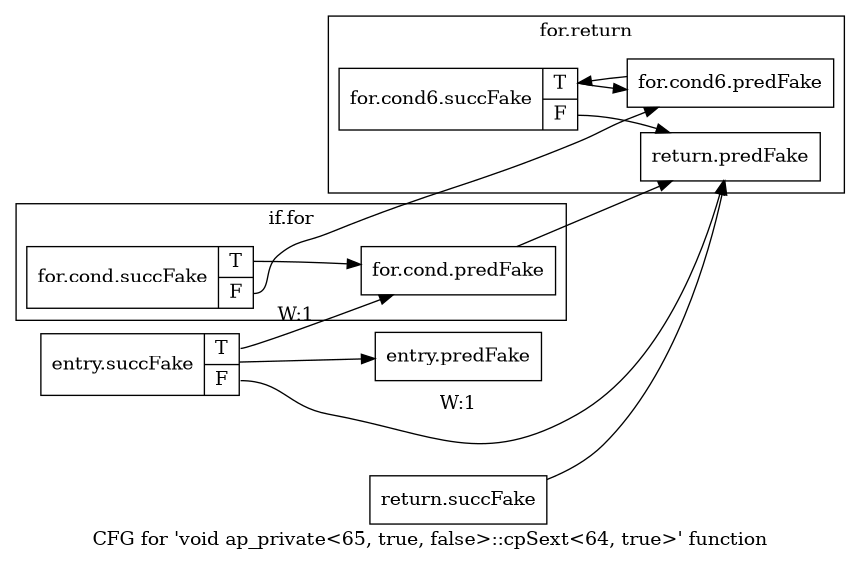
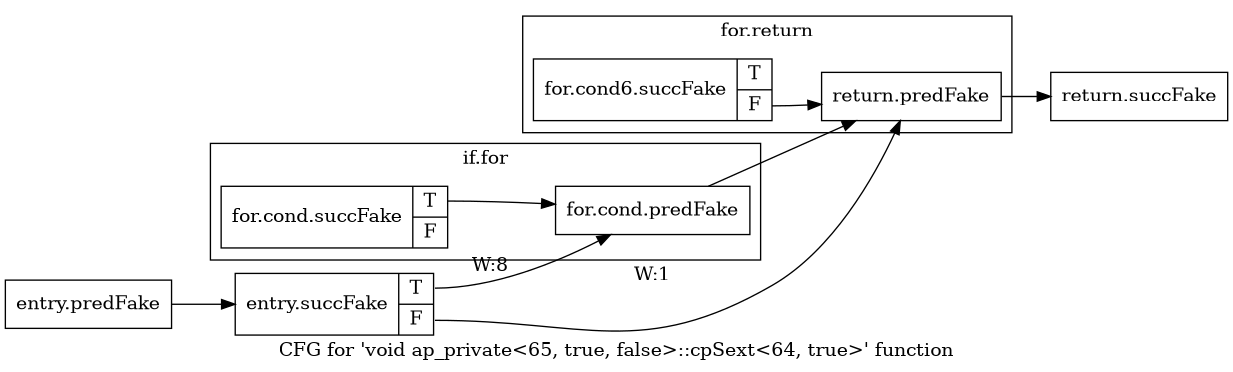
(730, 83) -> none
(296, 316) -> (491, 266)
(665, 358) -> (1020, 96)
(300, 361) -> (196, 304)
